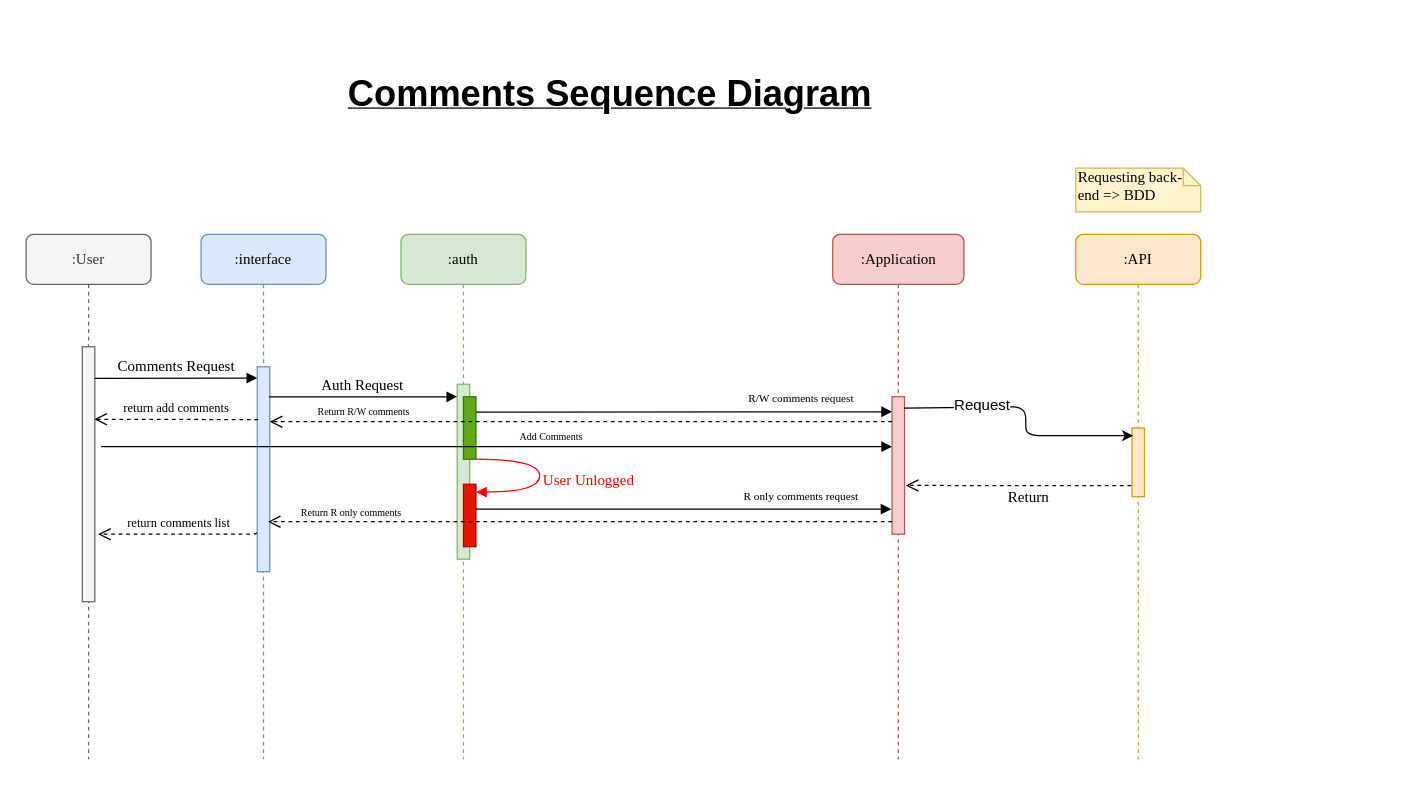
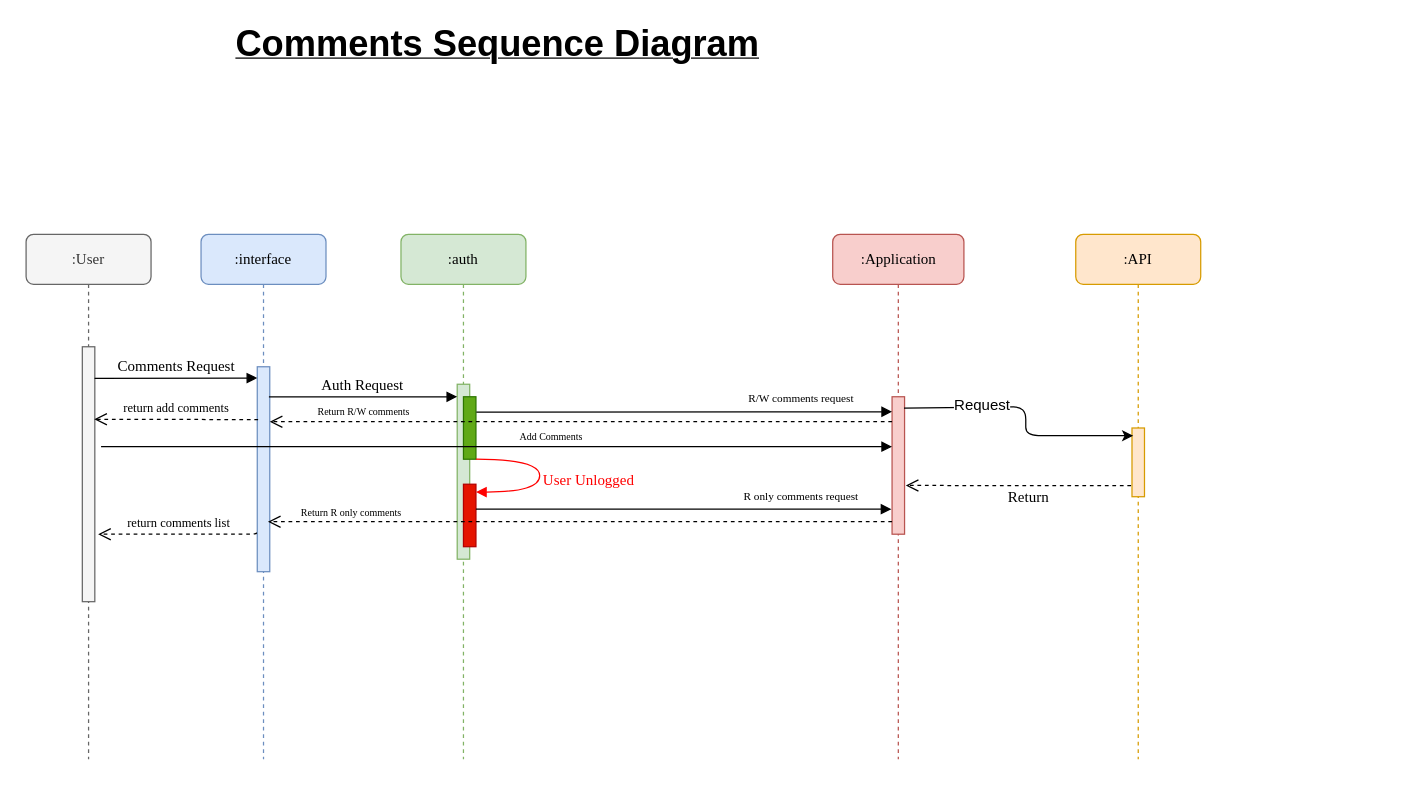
(609, 94) -> (497, 44)
(1138, 190) -> none
